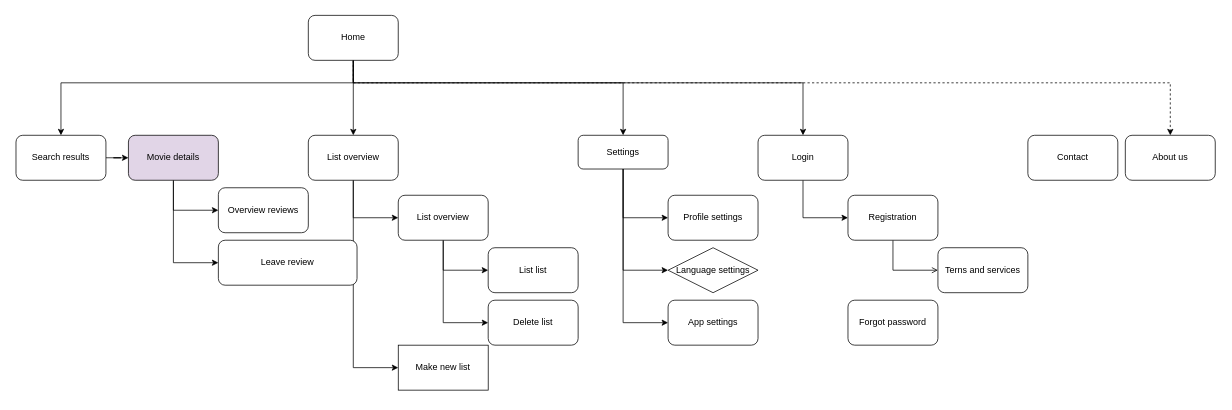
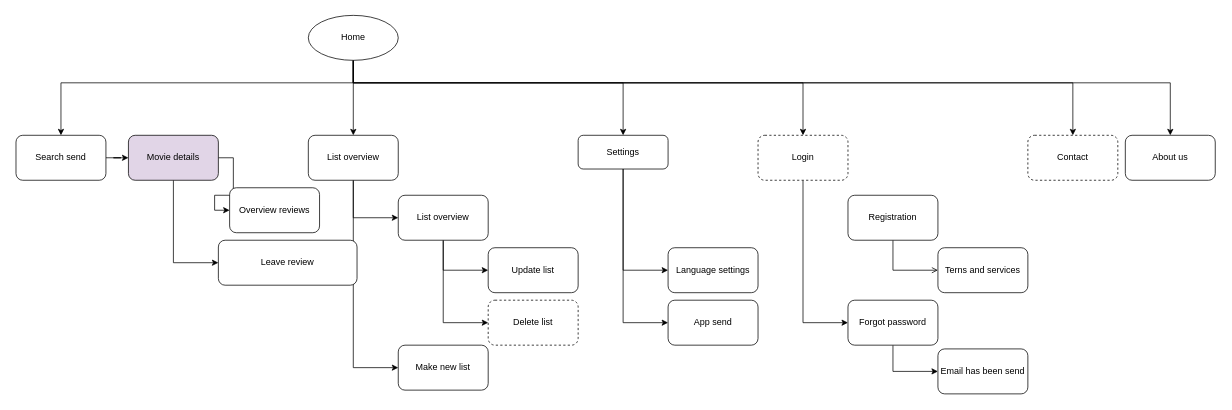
(353, 38) -> (353, 38)
(1145, 83) -> (1145, 83)
none -> (1073, 129)
(60, 158) -> (60, 158)
(803, 158) -> (803, 158)
(1073, 158) -> (1073, 158)
(263, 210) -> (274, 210)
(643, 218) -> none
(713, 218) -> none
(823, 218) -> none
(533, 270) -> (533, 270)
(713, 270) -> (713, 270)
(533, 323) -> (533, 323)
(713, 323) -> (713, 323)
none -> (821, 323)
(443, 368) -> (443, 368)
none -> (911, 372)
none -> (983, 372)
